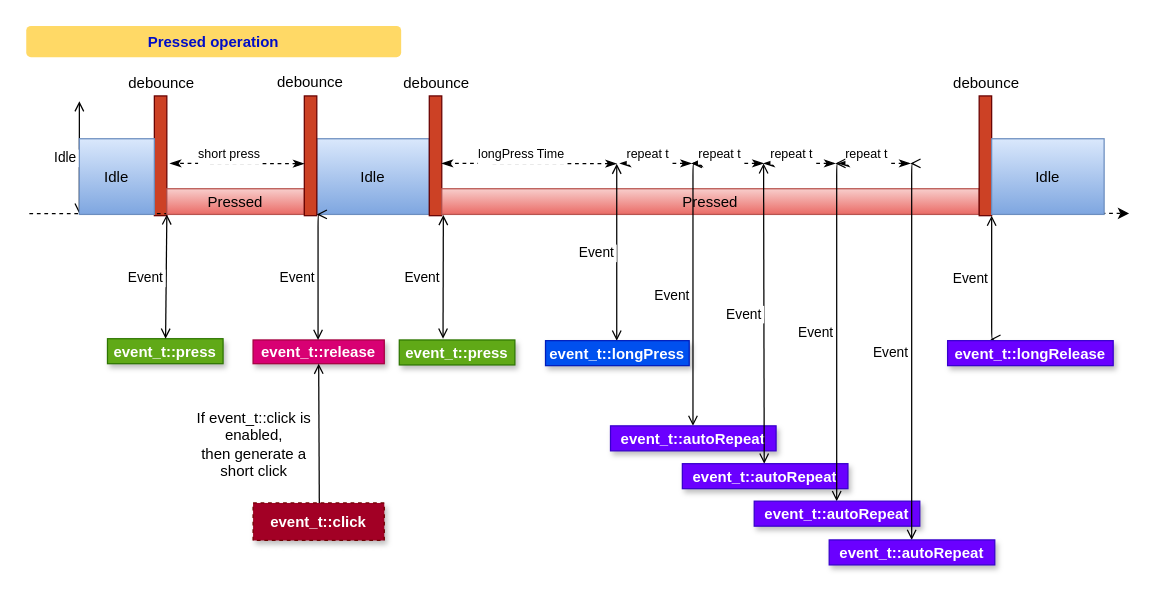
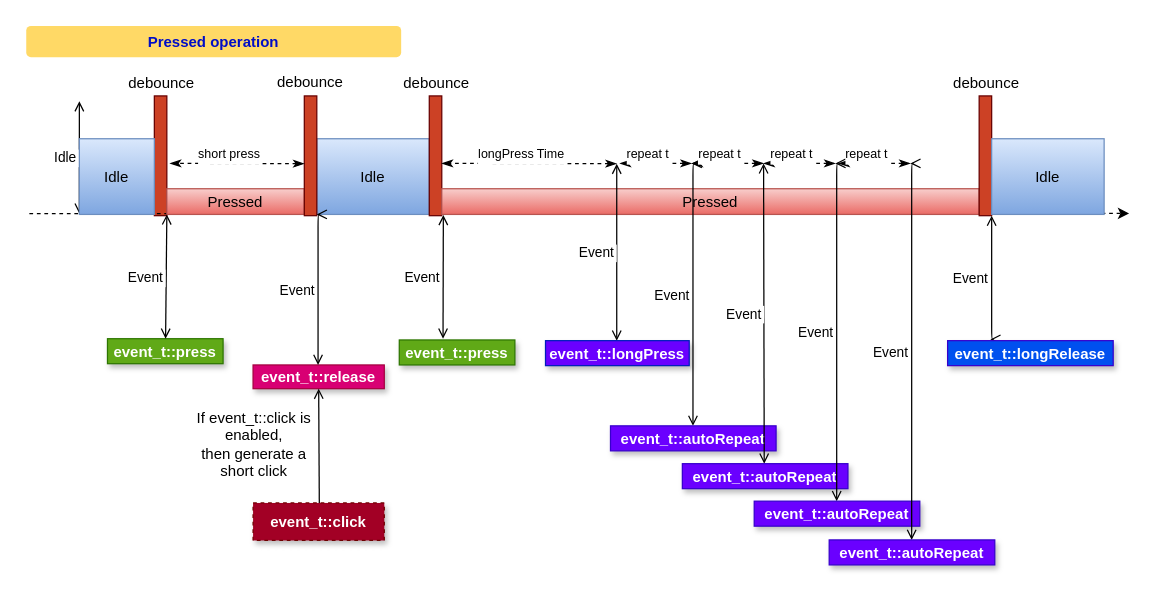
(319, 352) -> (319, 377)
(618, 353) -> (618, 353)
(1031, 353) -> (1031, 353)
